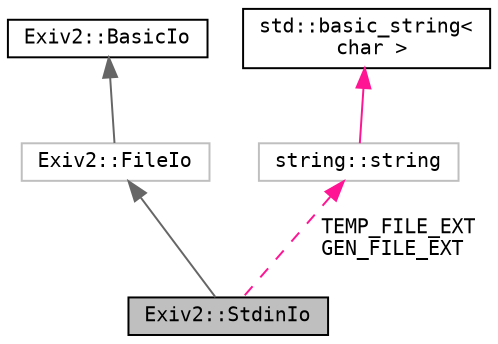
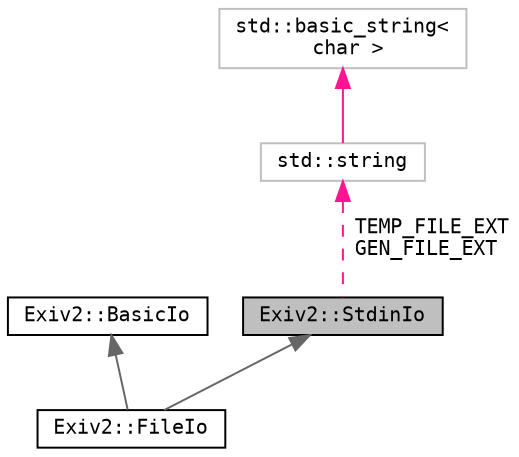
(367, 39) -> (343, 39)
(116, 162) -> (131, 429)
(359, 162) -> (343, 162)
(178, 247) -> (228, 377)
